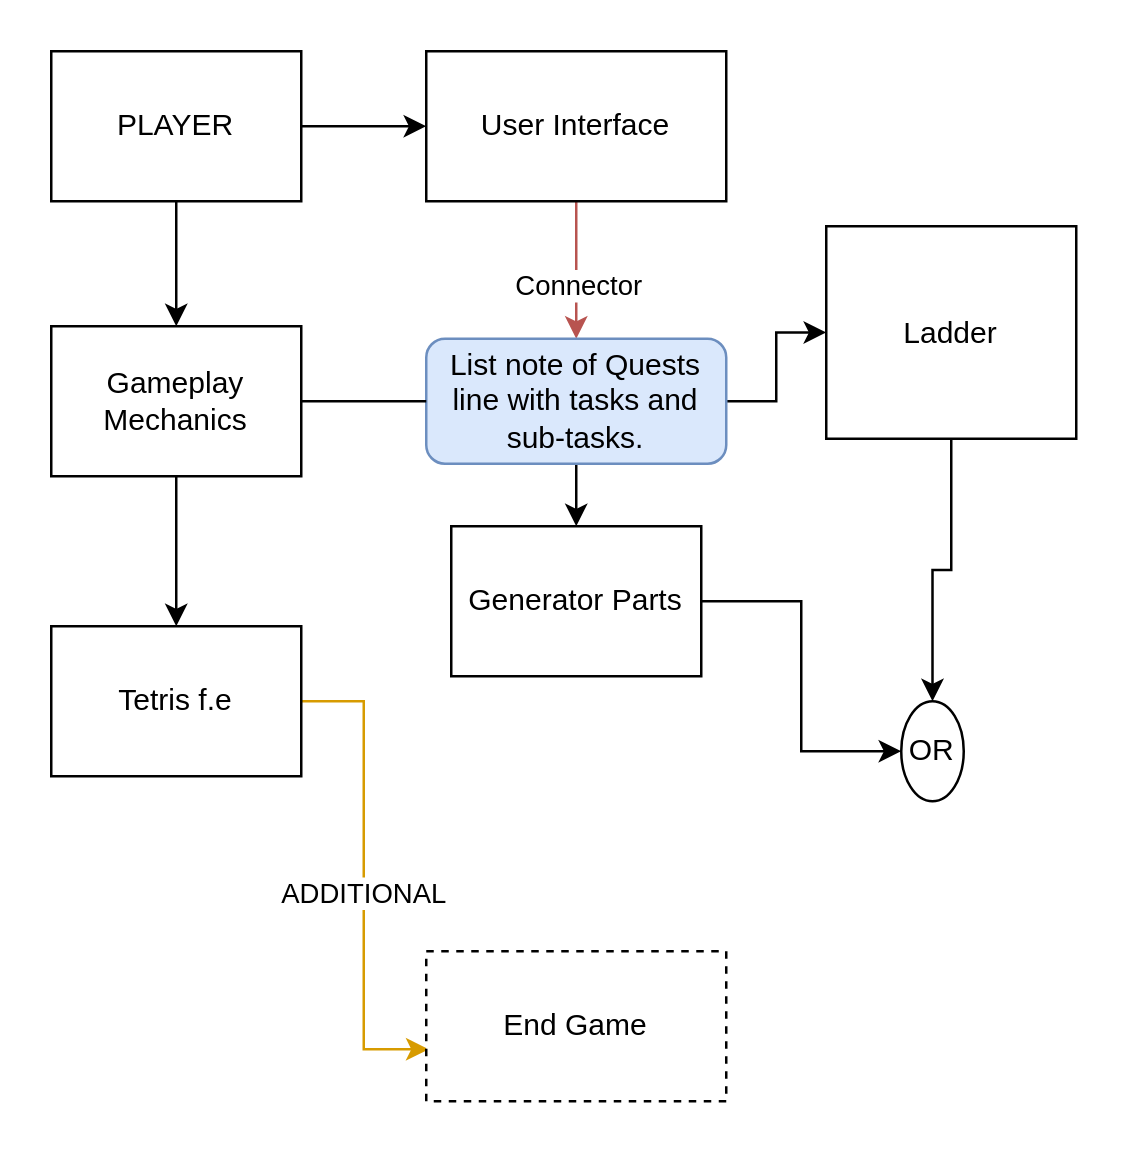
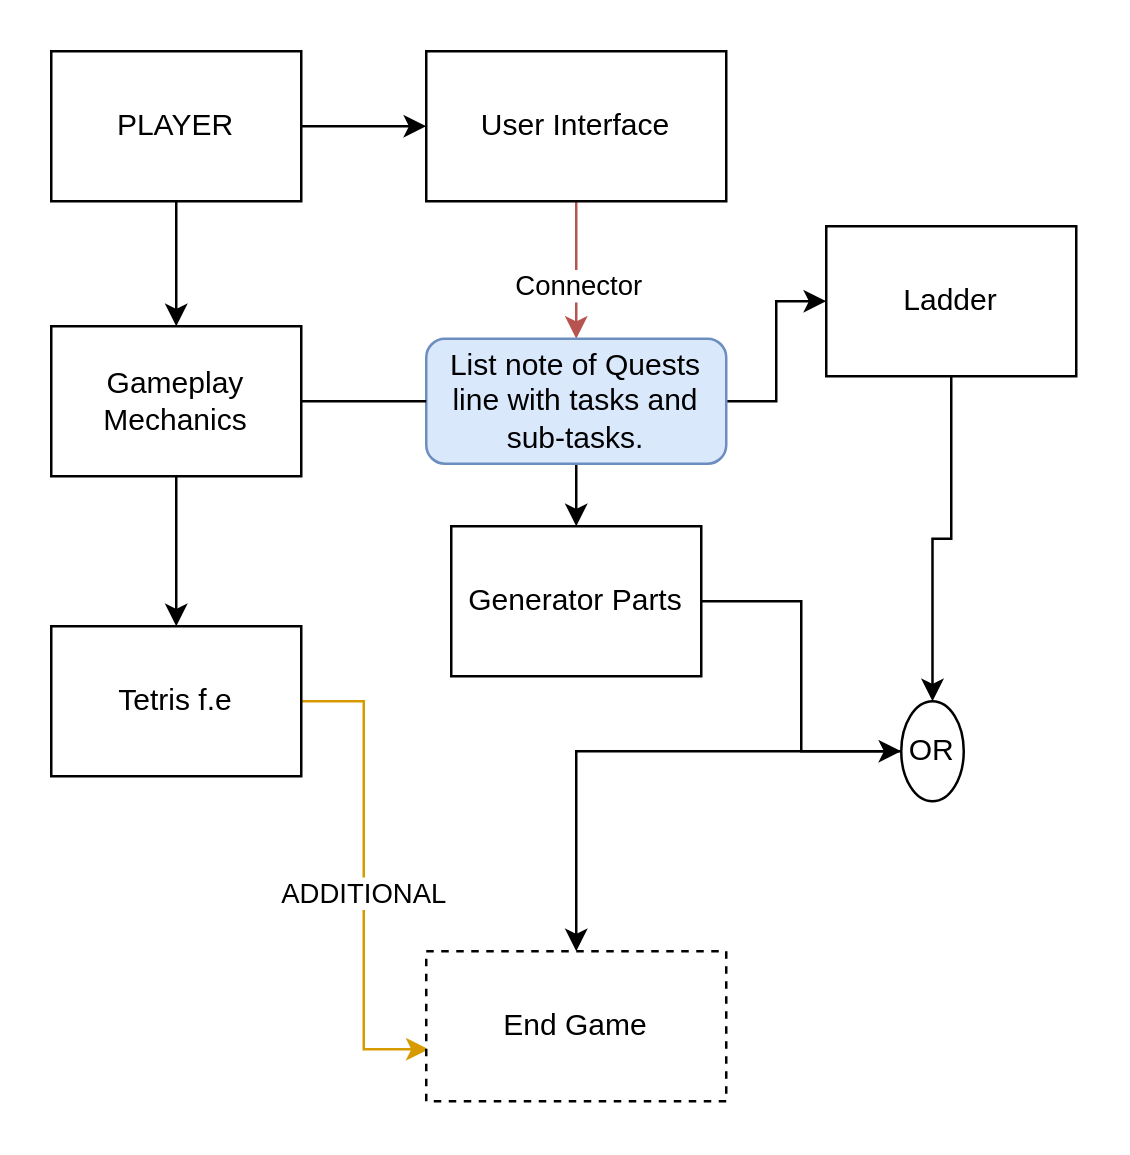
(951, 333) -> (951, 301)
none -> (595, 751)
